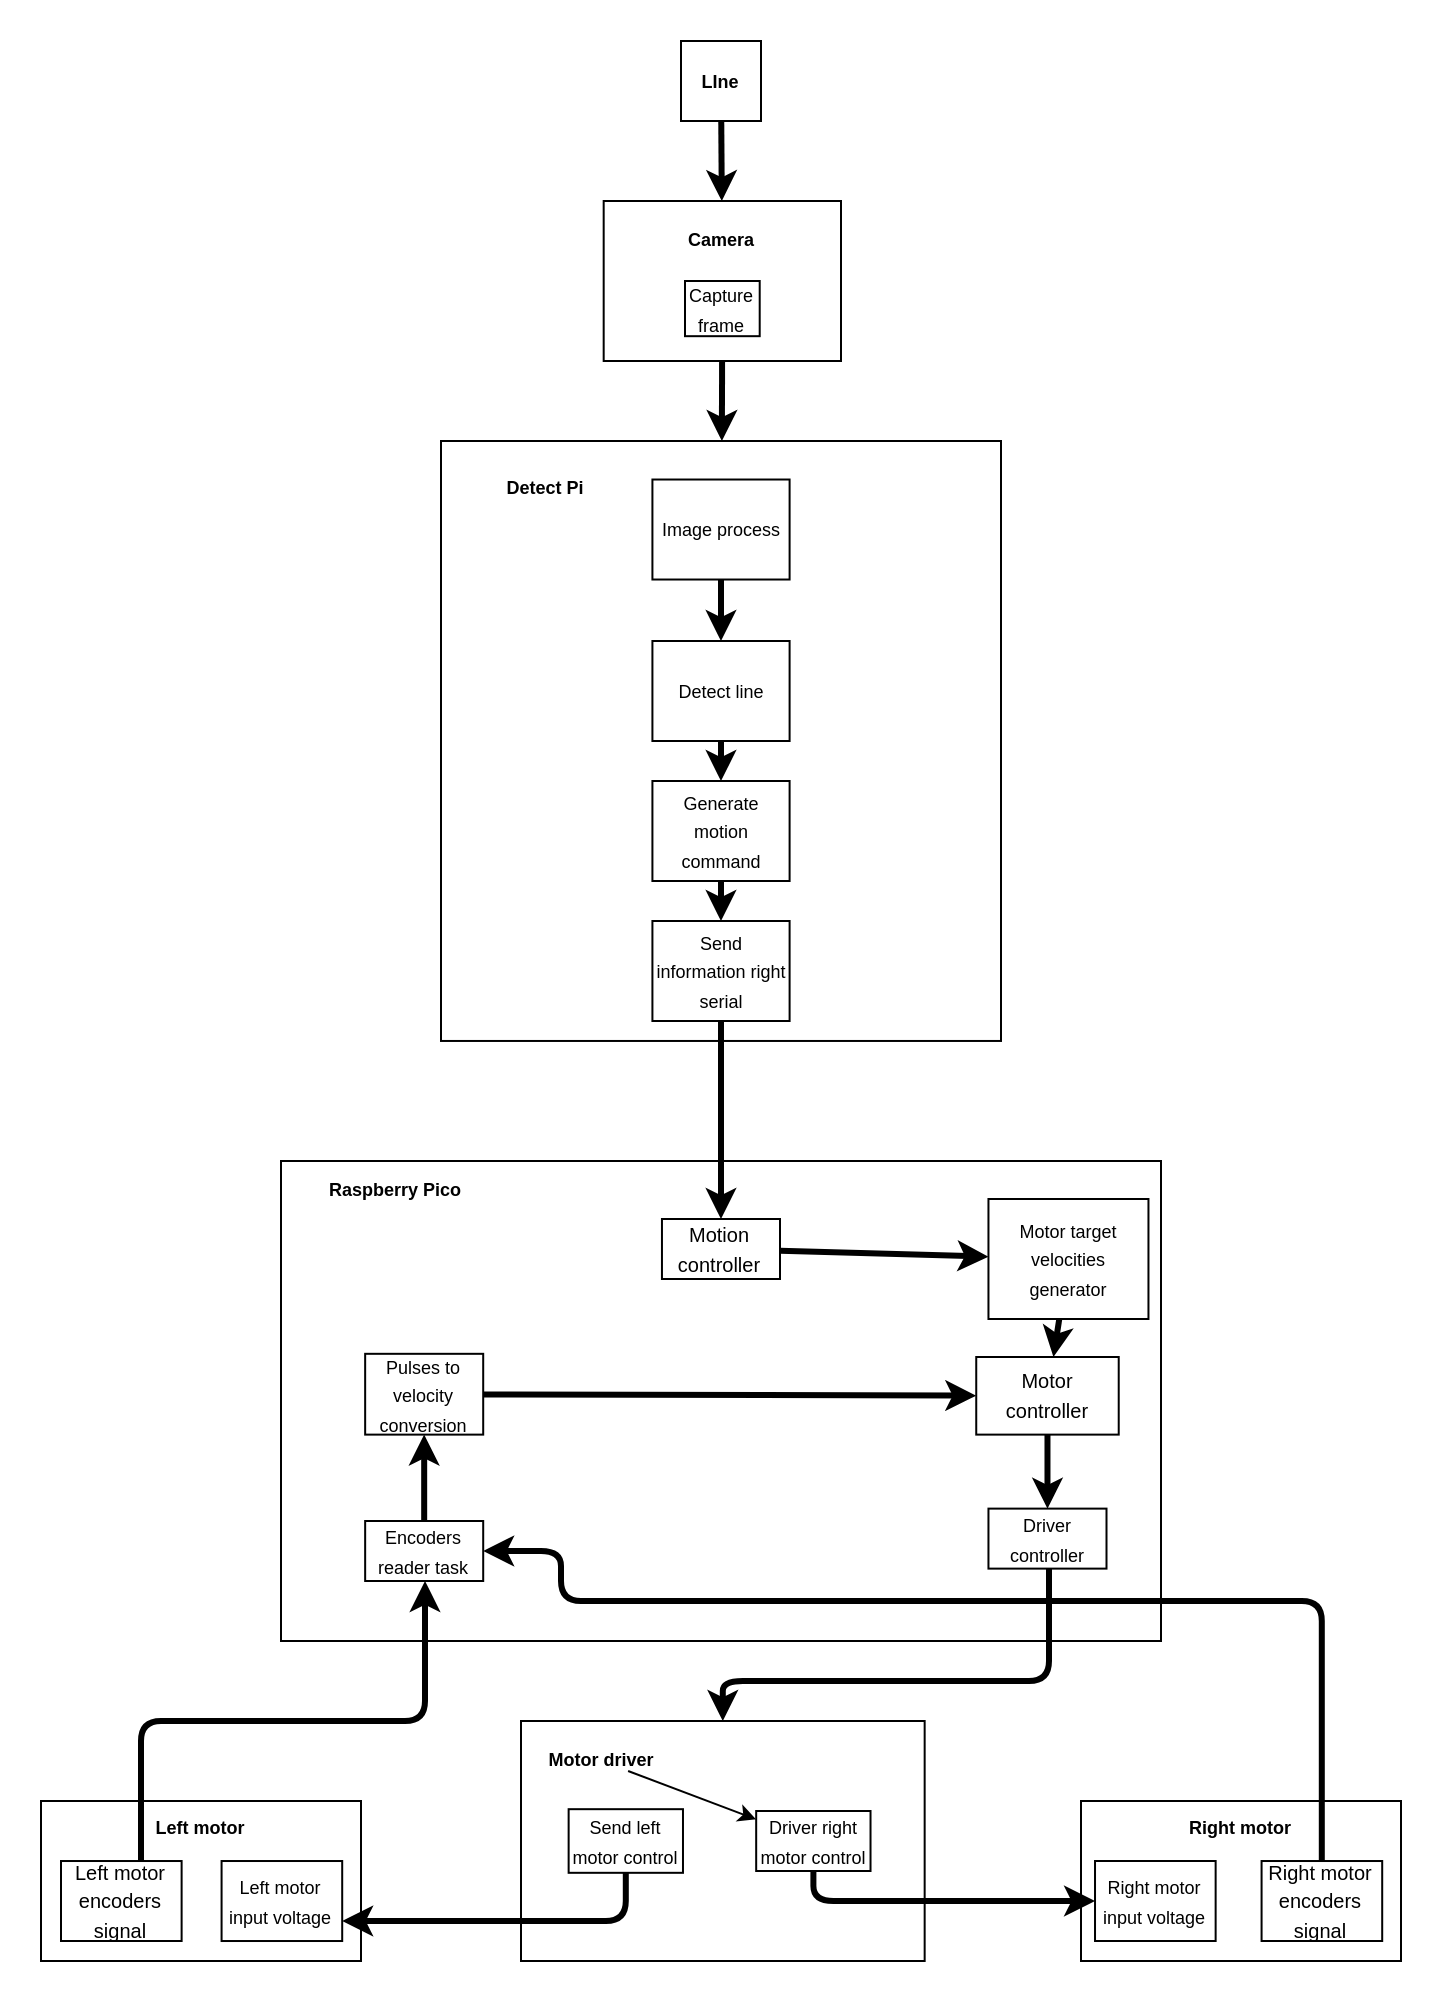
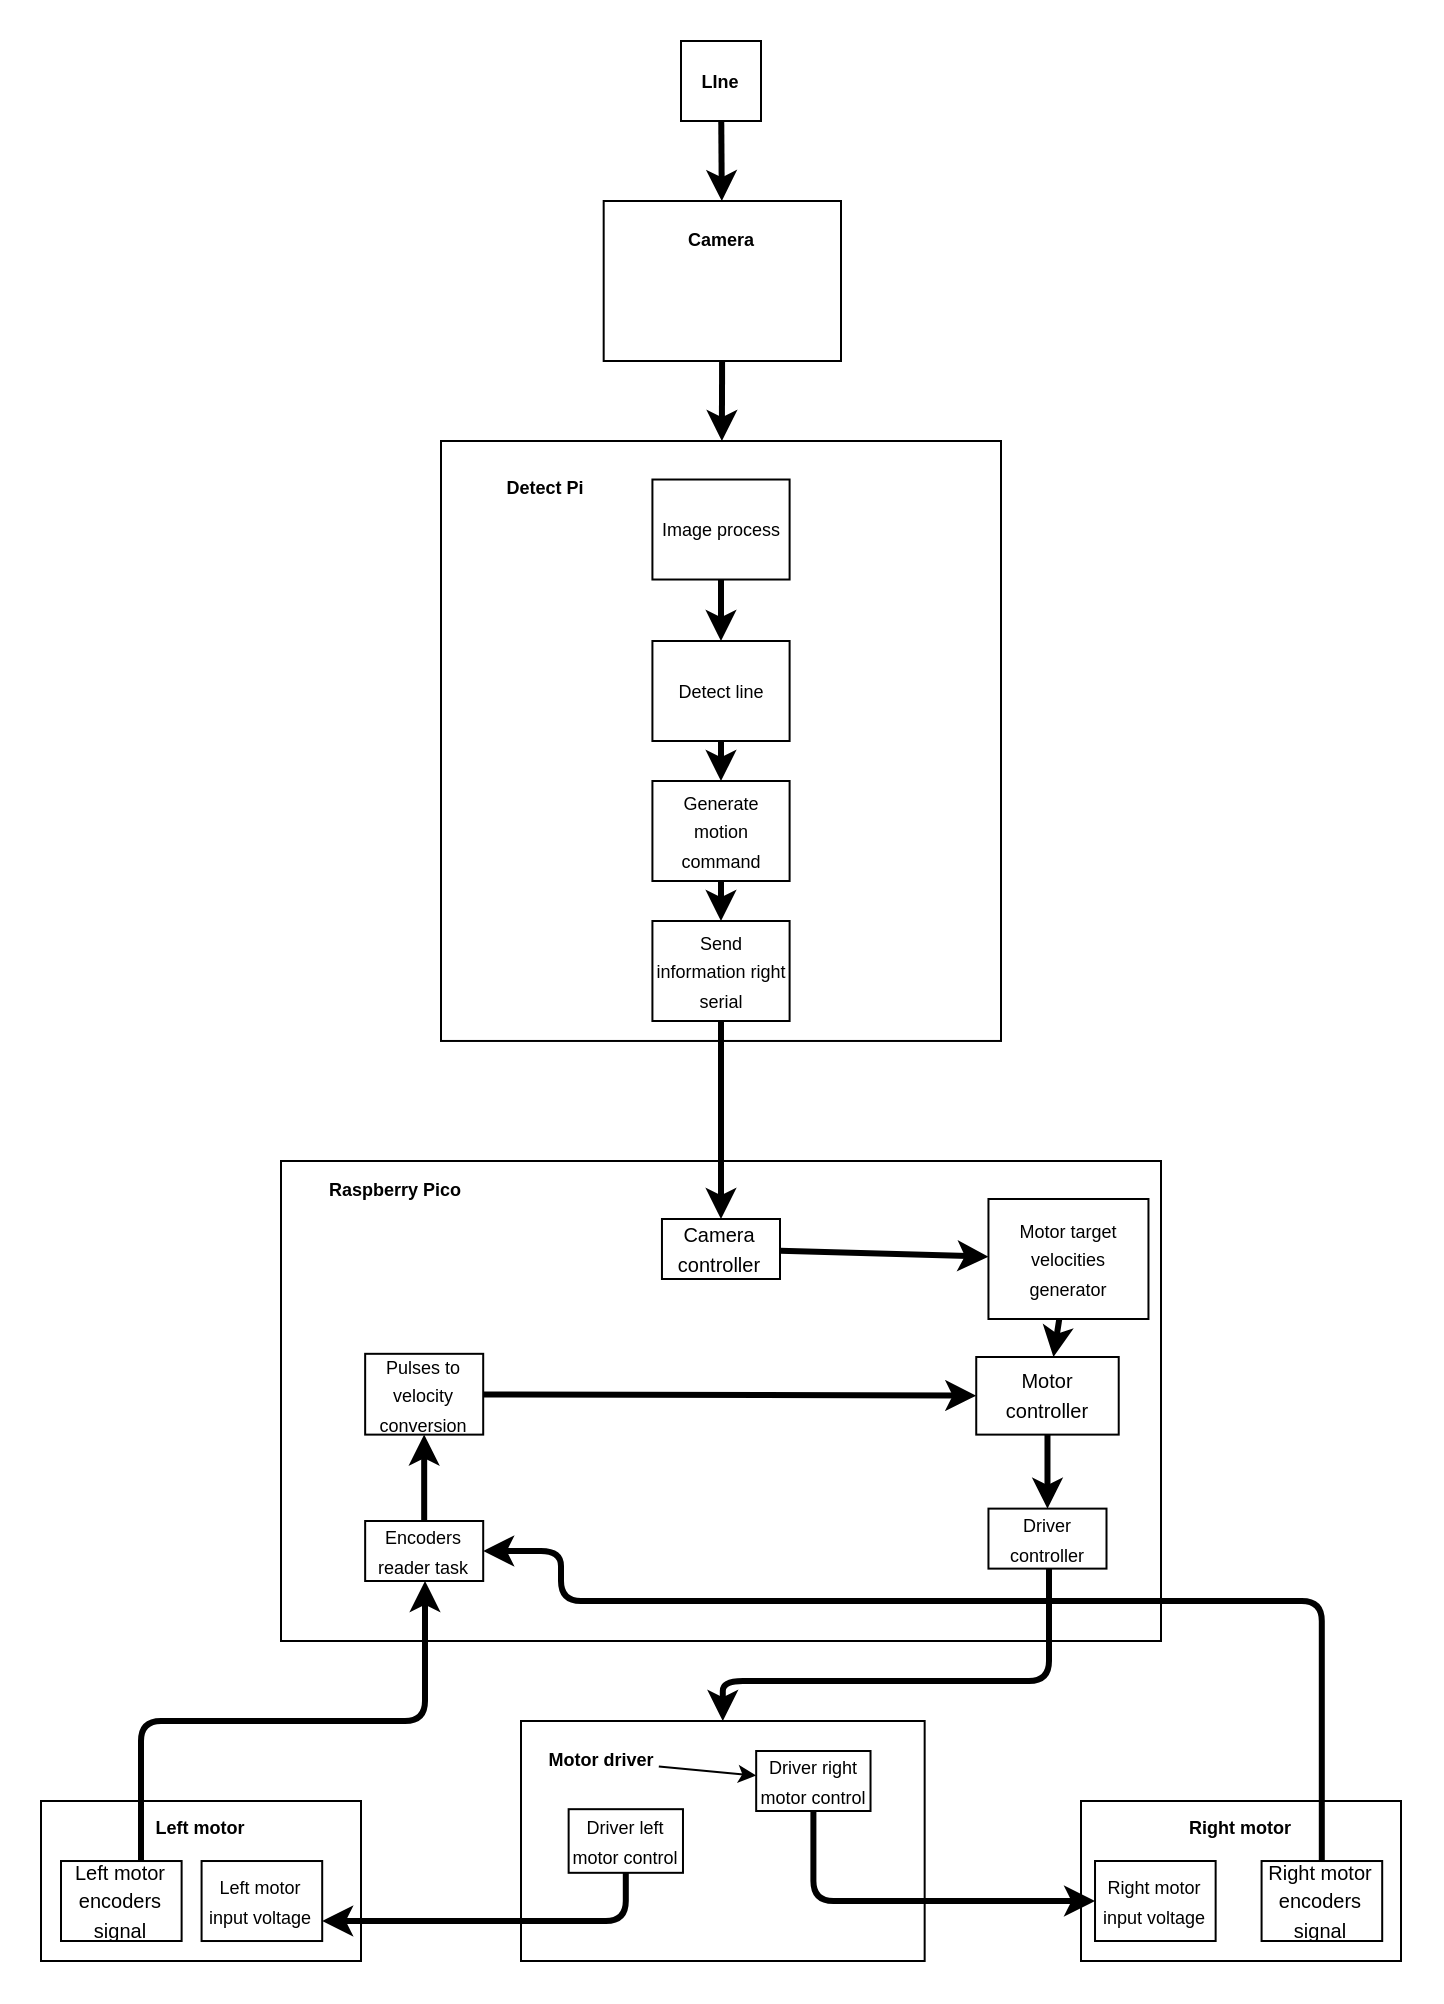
(722, 309) -> none
(720, 1249) -> (720, 1249)
(626, 1841) -> (626, 1841)
(813, 1841) -> (813, 1781)
(282, 1901) -> (262, 1901)
